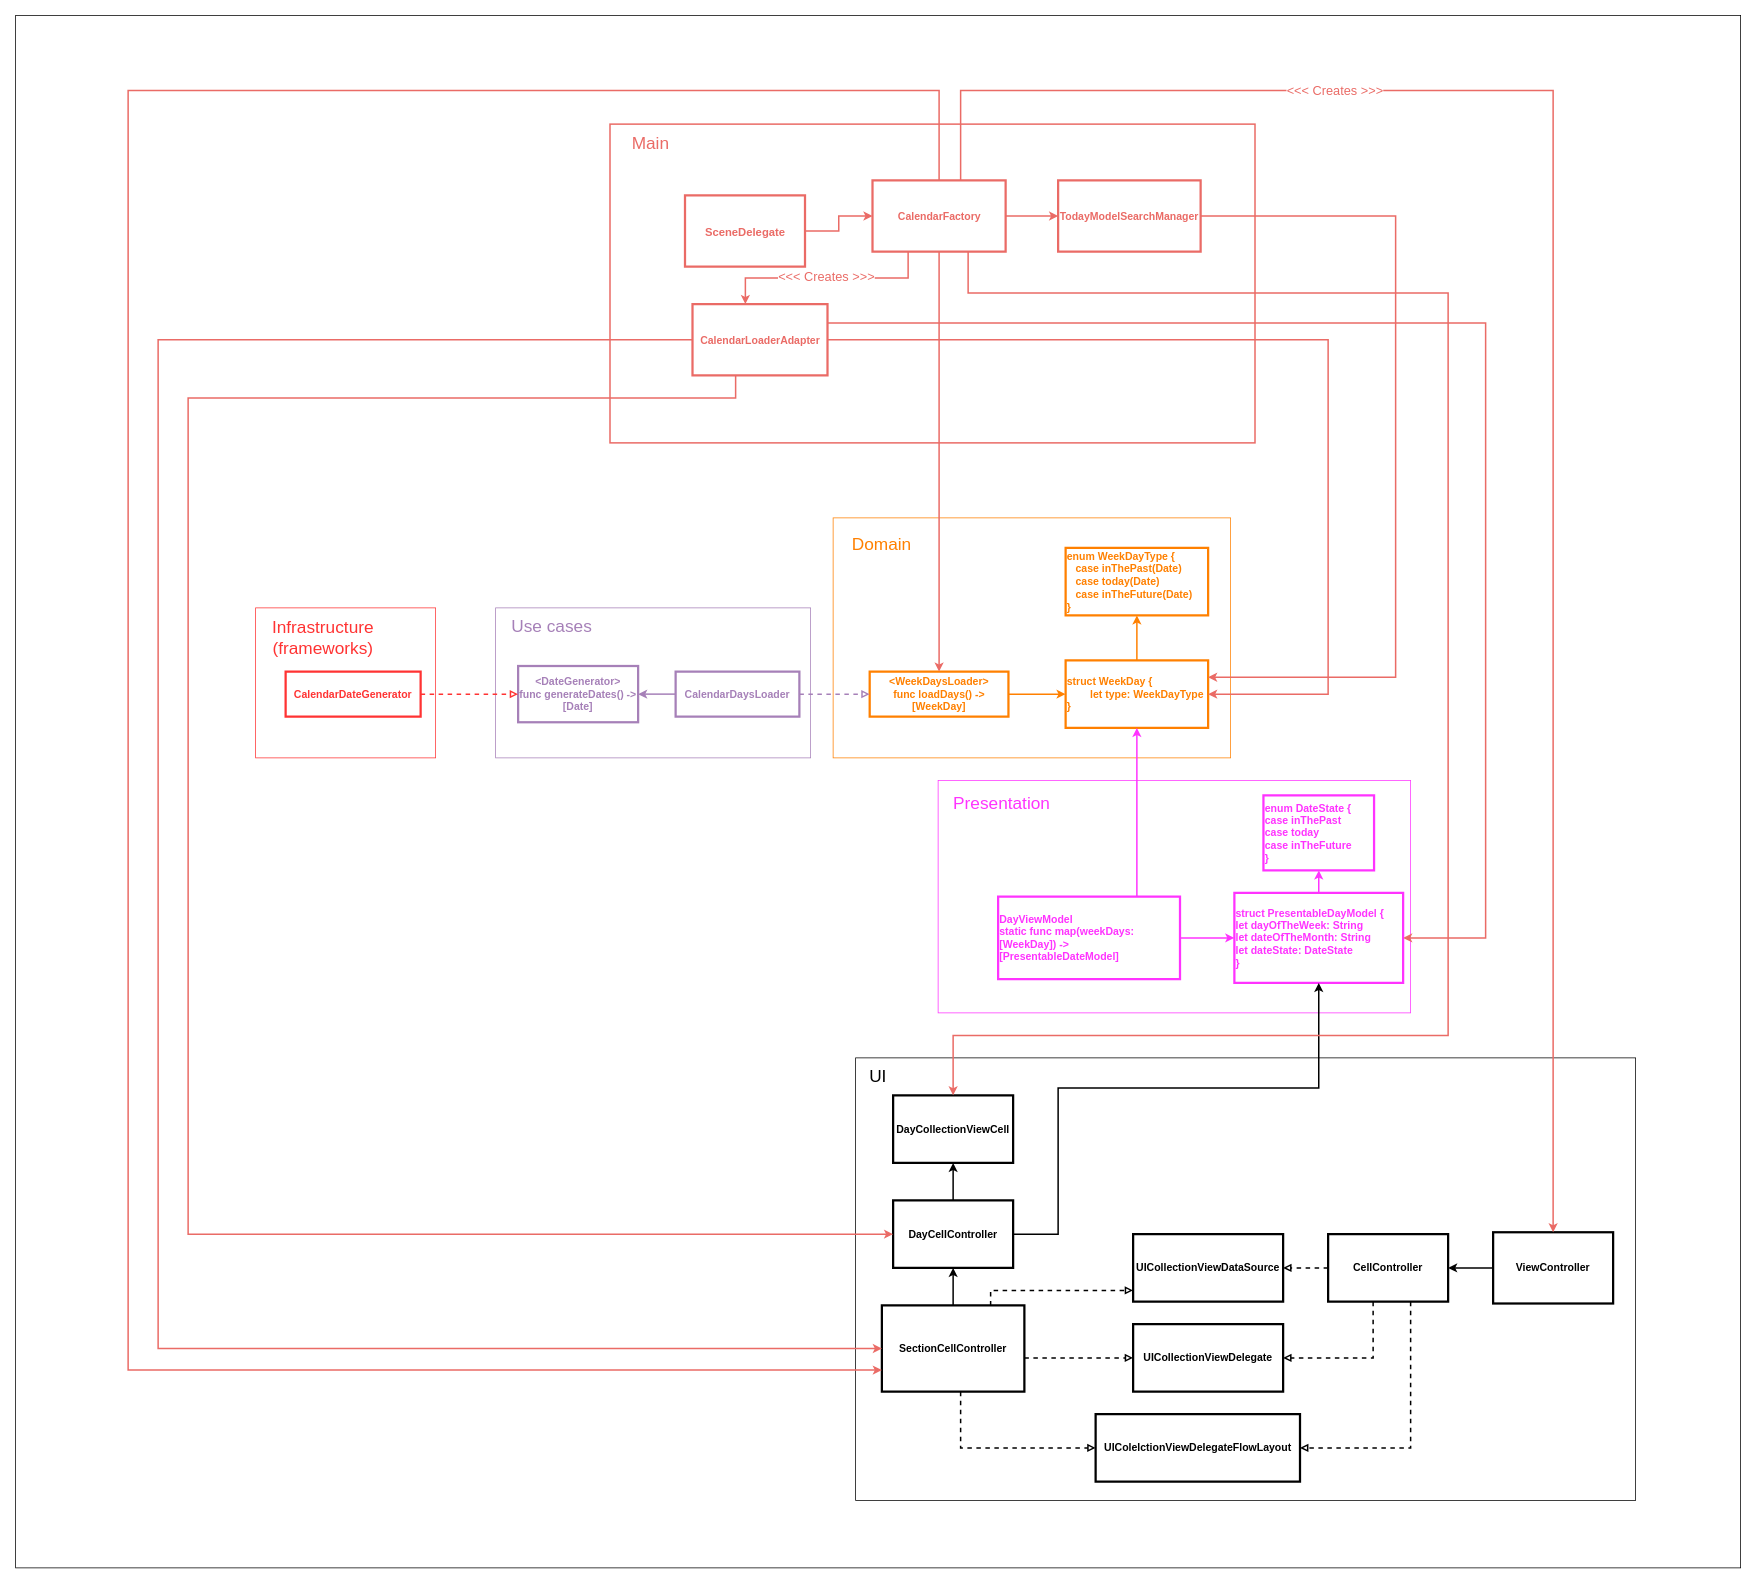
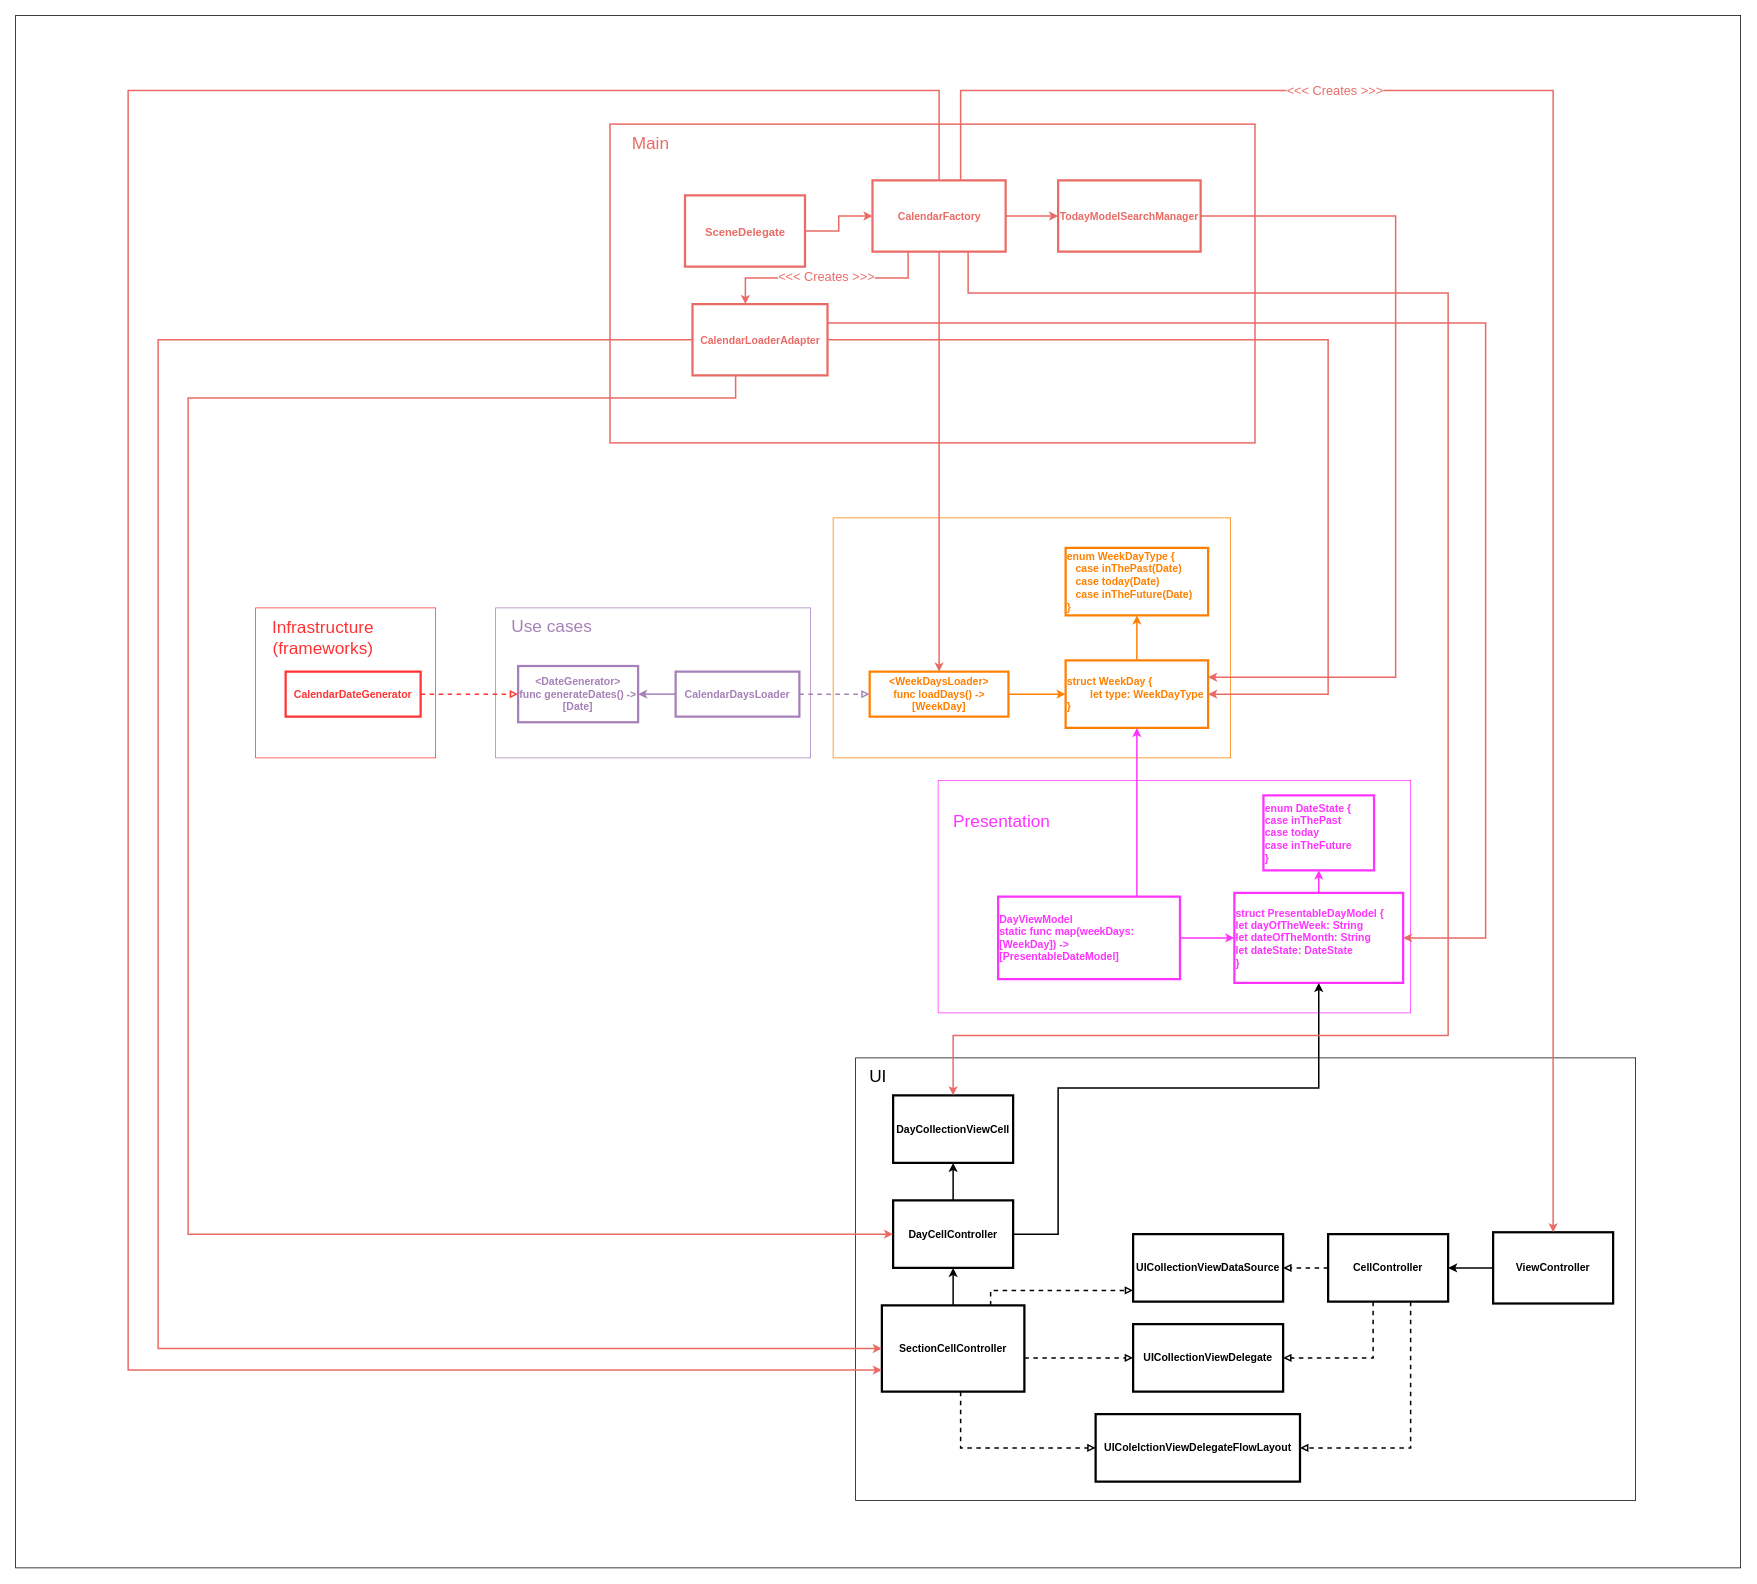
(882, 544) -> none
(1002, 803) -> (1002, 822)
